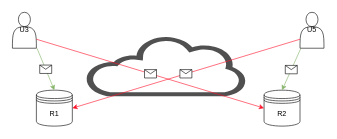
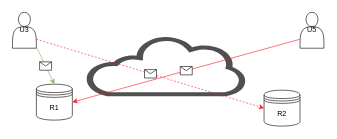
(74, 51) -> (74, 51)
(291, 70) -> none
(54, 108) -> (54, 102)
